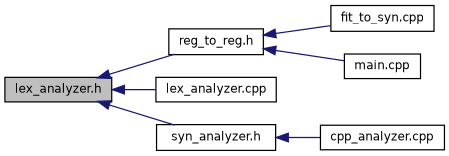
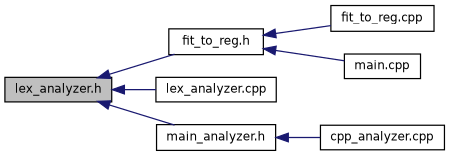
(382, 18) -> (382, 18)
(216, 42) -> (216, 42)
(216, 138) -> (216, 138)
